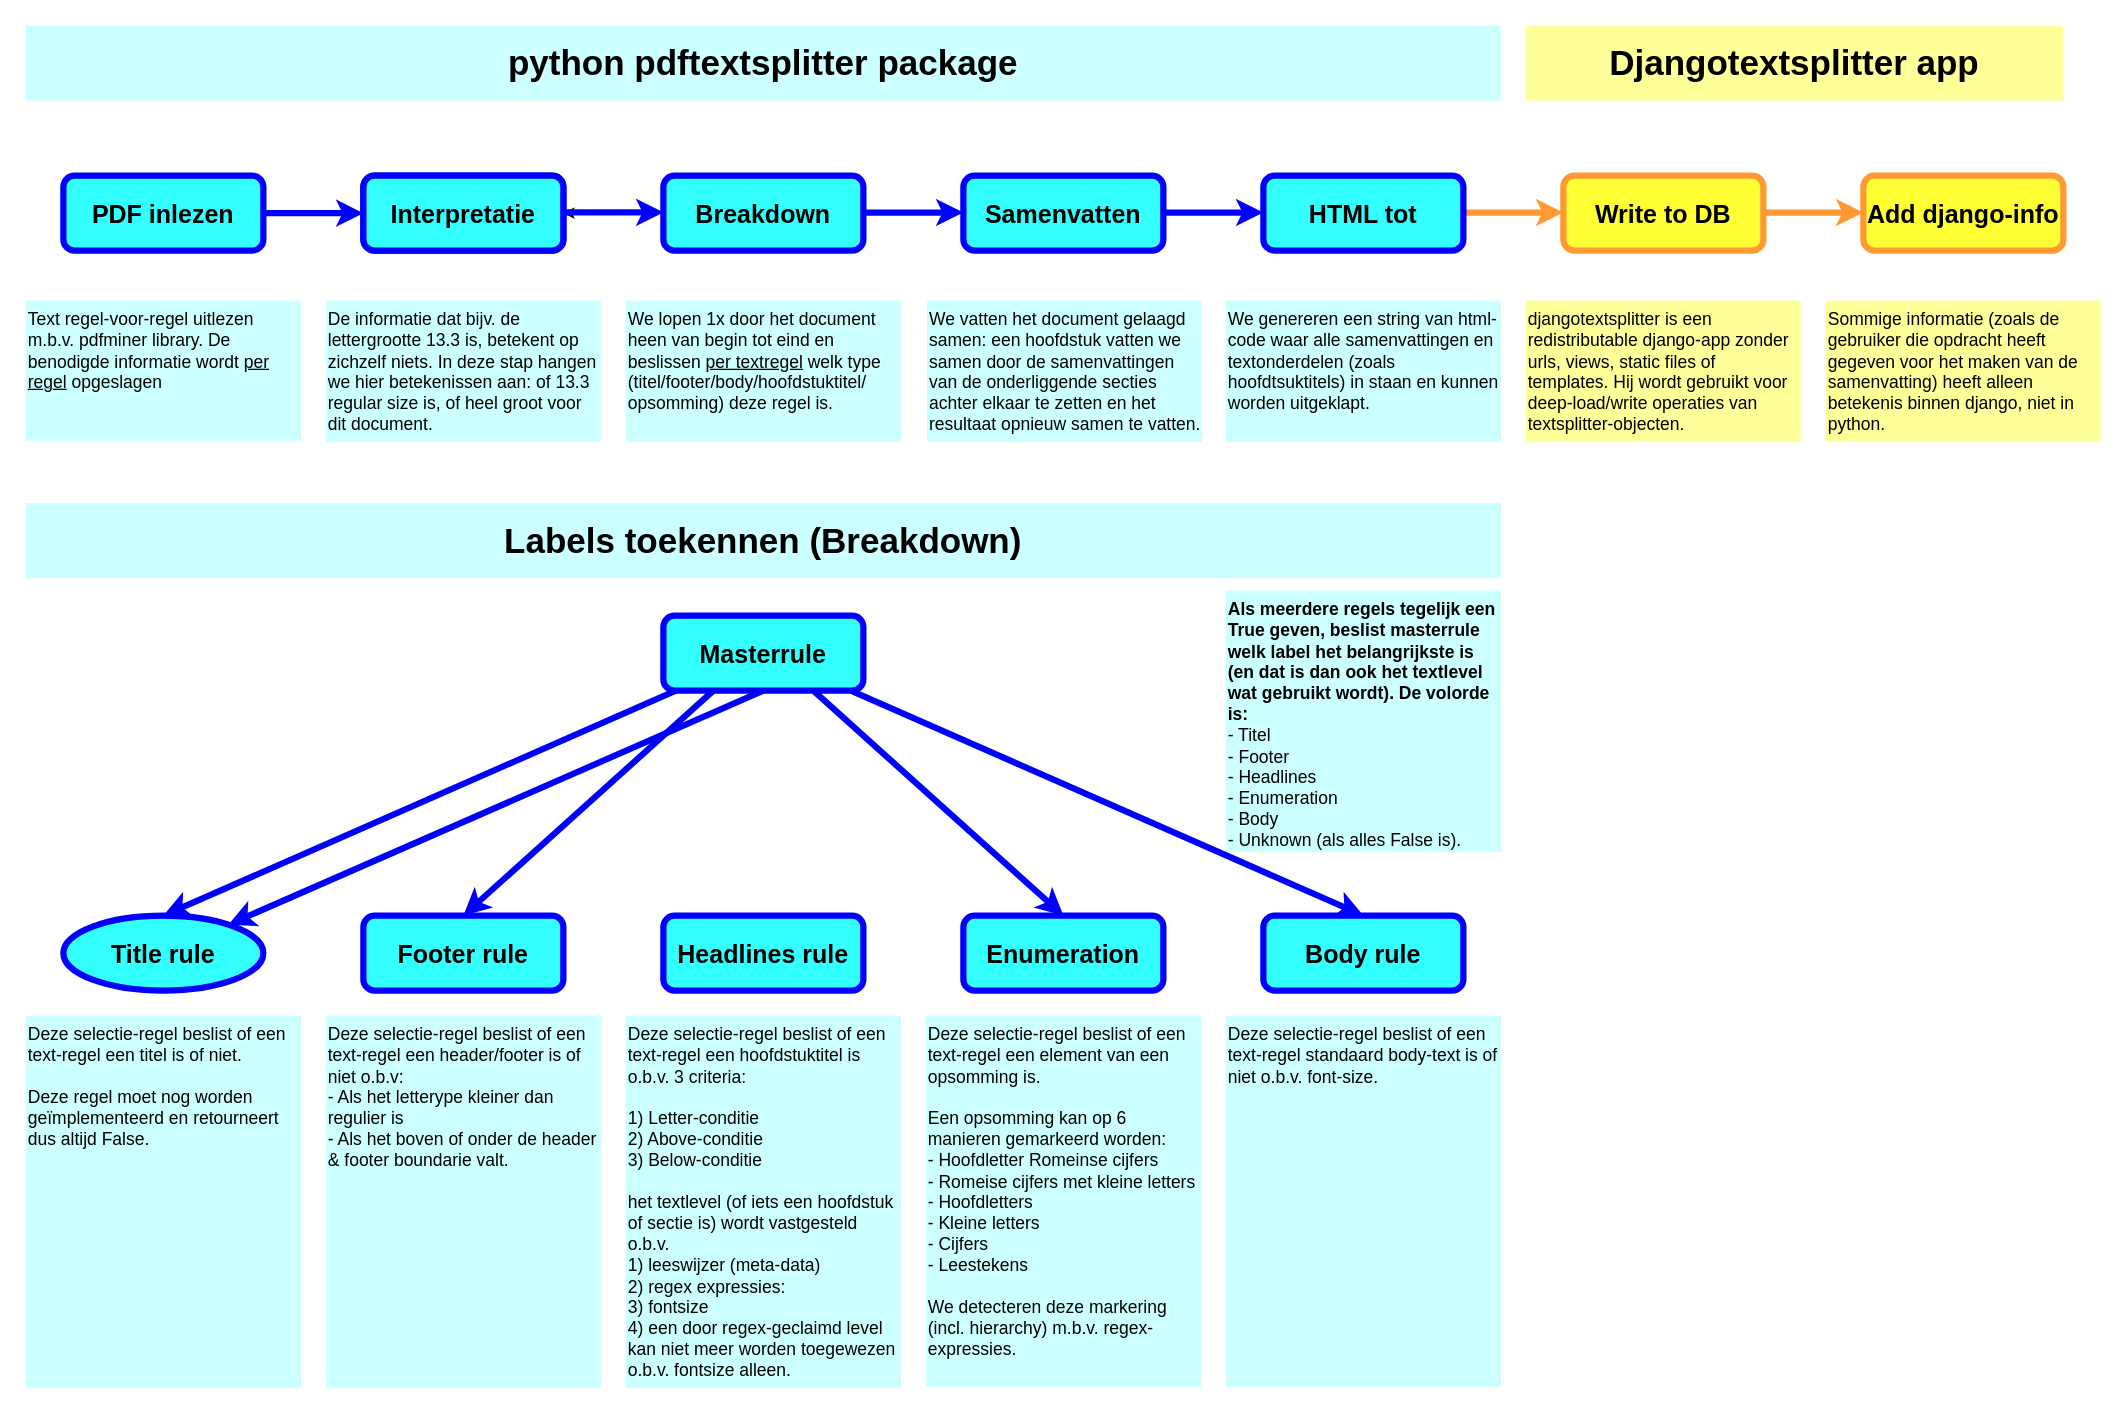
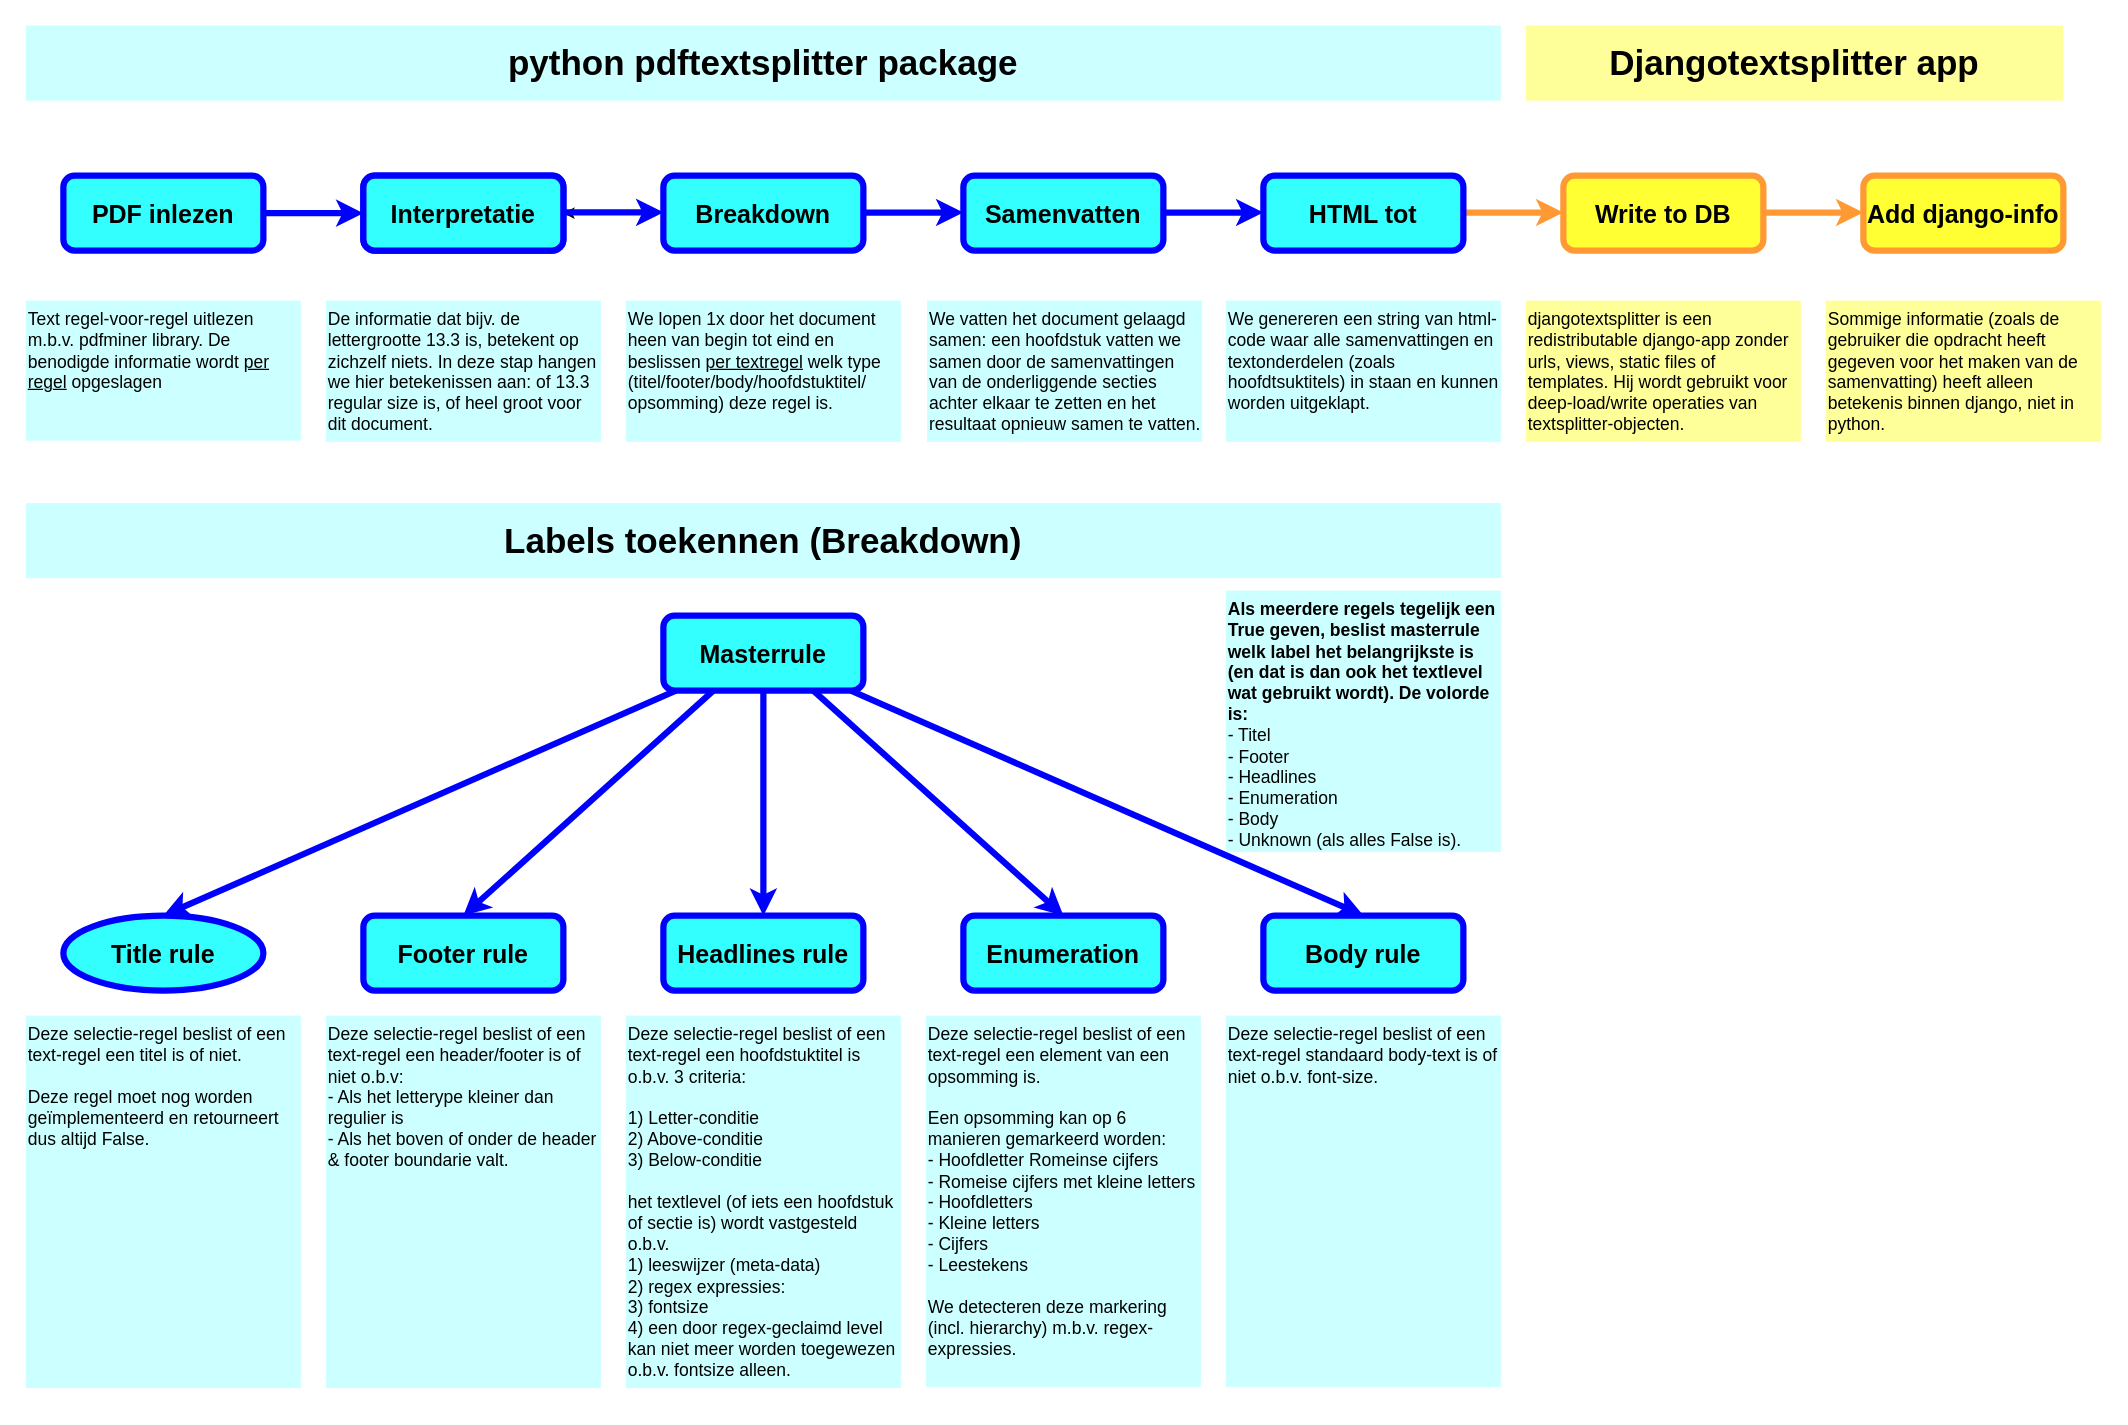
(452, 827) -> (763, 795)
